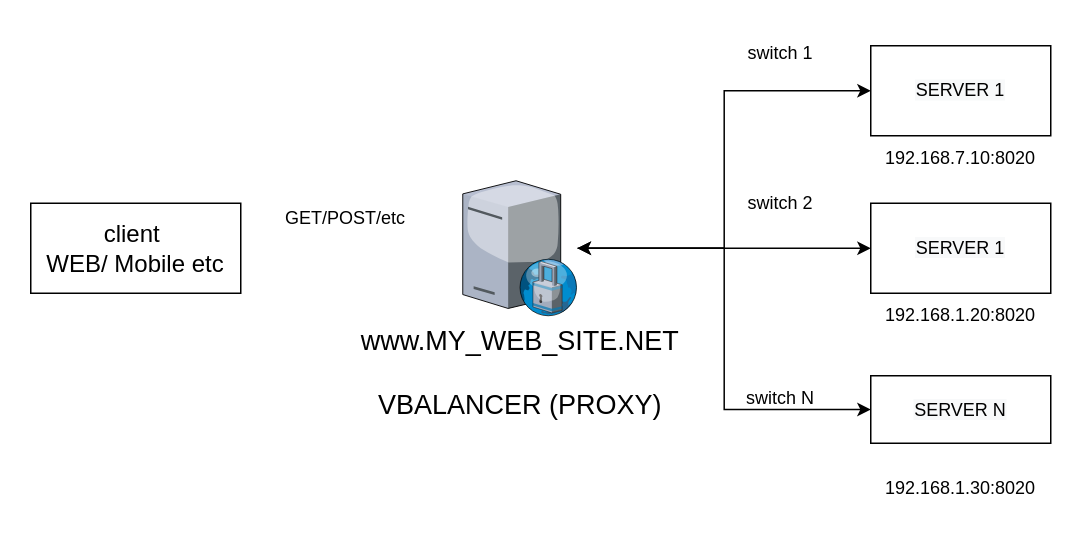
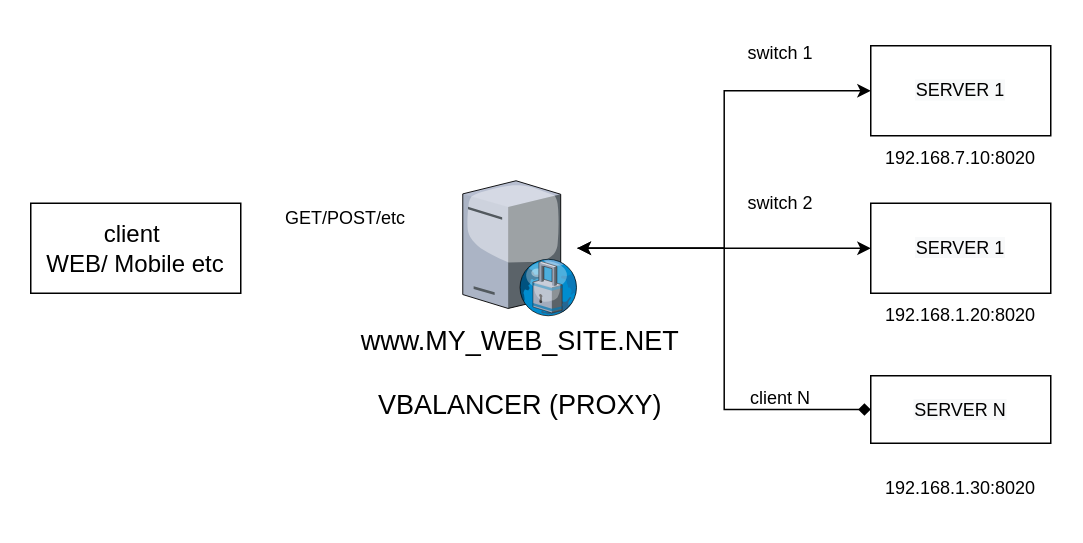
(781, 398) -> (781, 398)
(859, 410) -> (858, 410)
